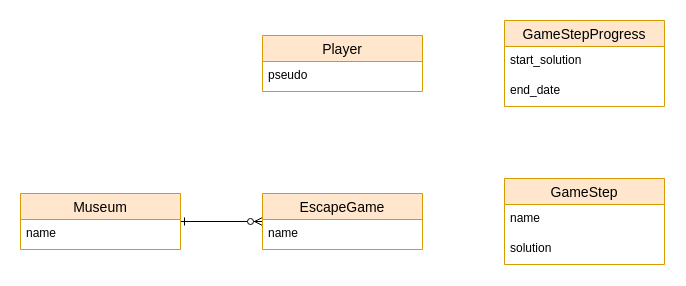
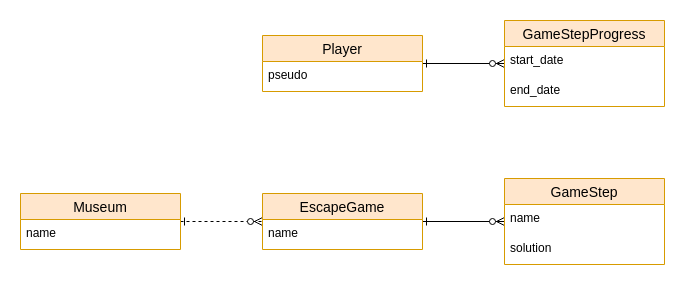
(554, 60) -> (544, 60)
none -> (464, 64)
(221, 222) -> (221, 222)
none -> (463, 222)
